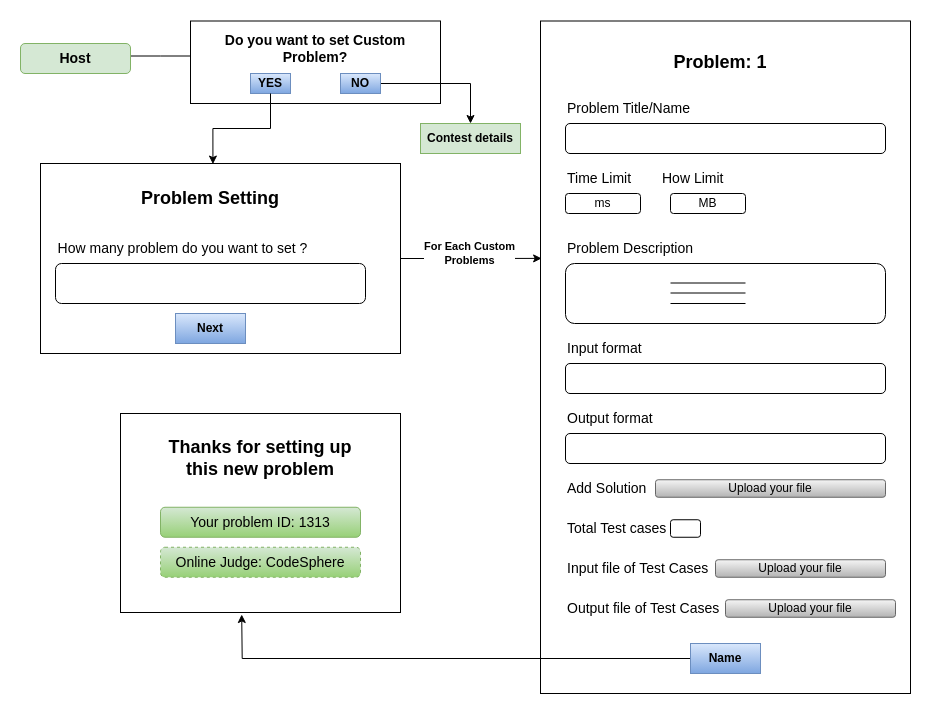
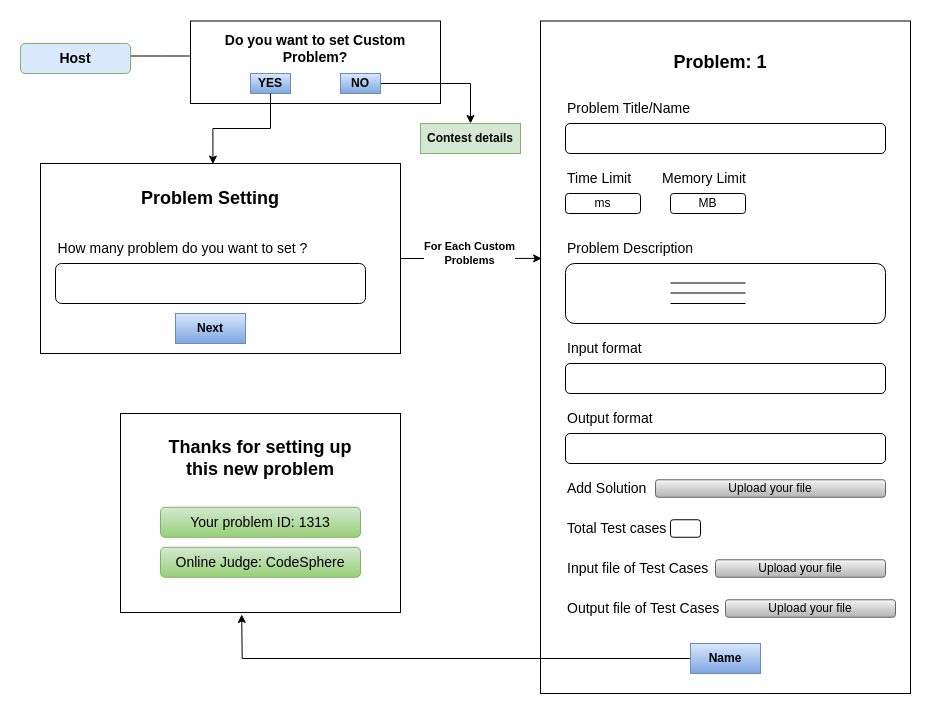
(76, 59) -> (76, 59)
(688, 179) -> (698, 179)
(261, 562) -> (261, 562)
